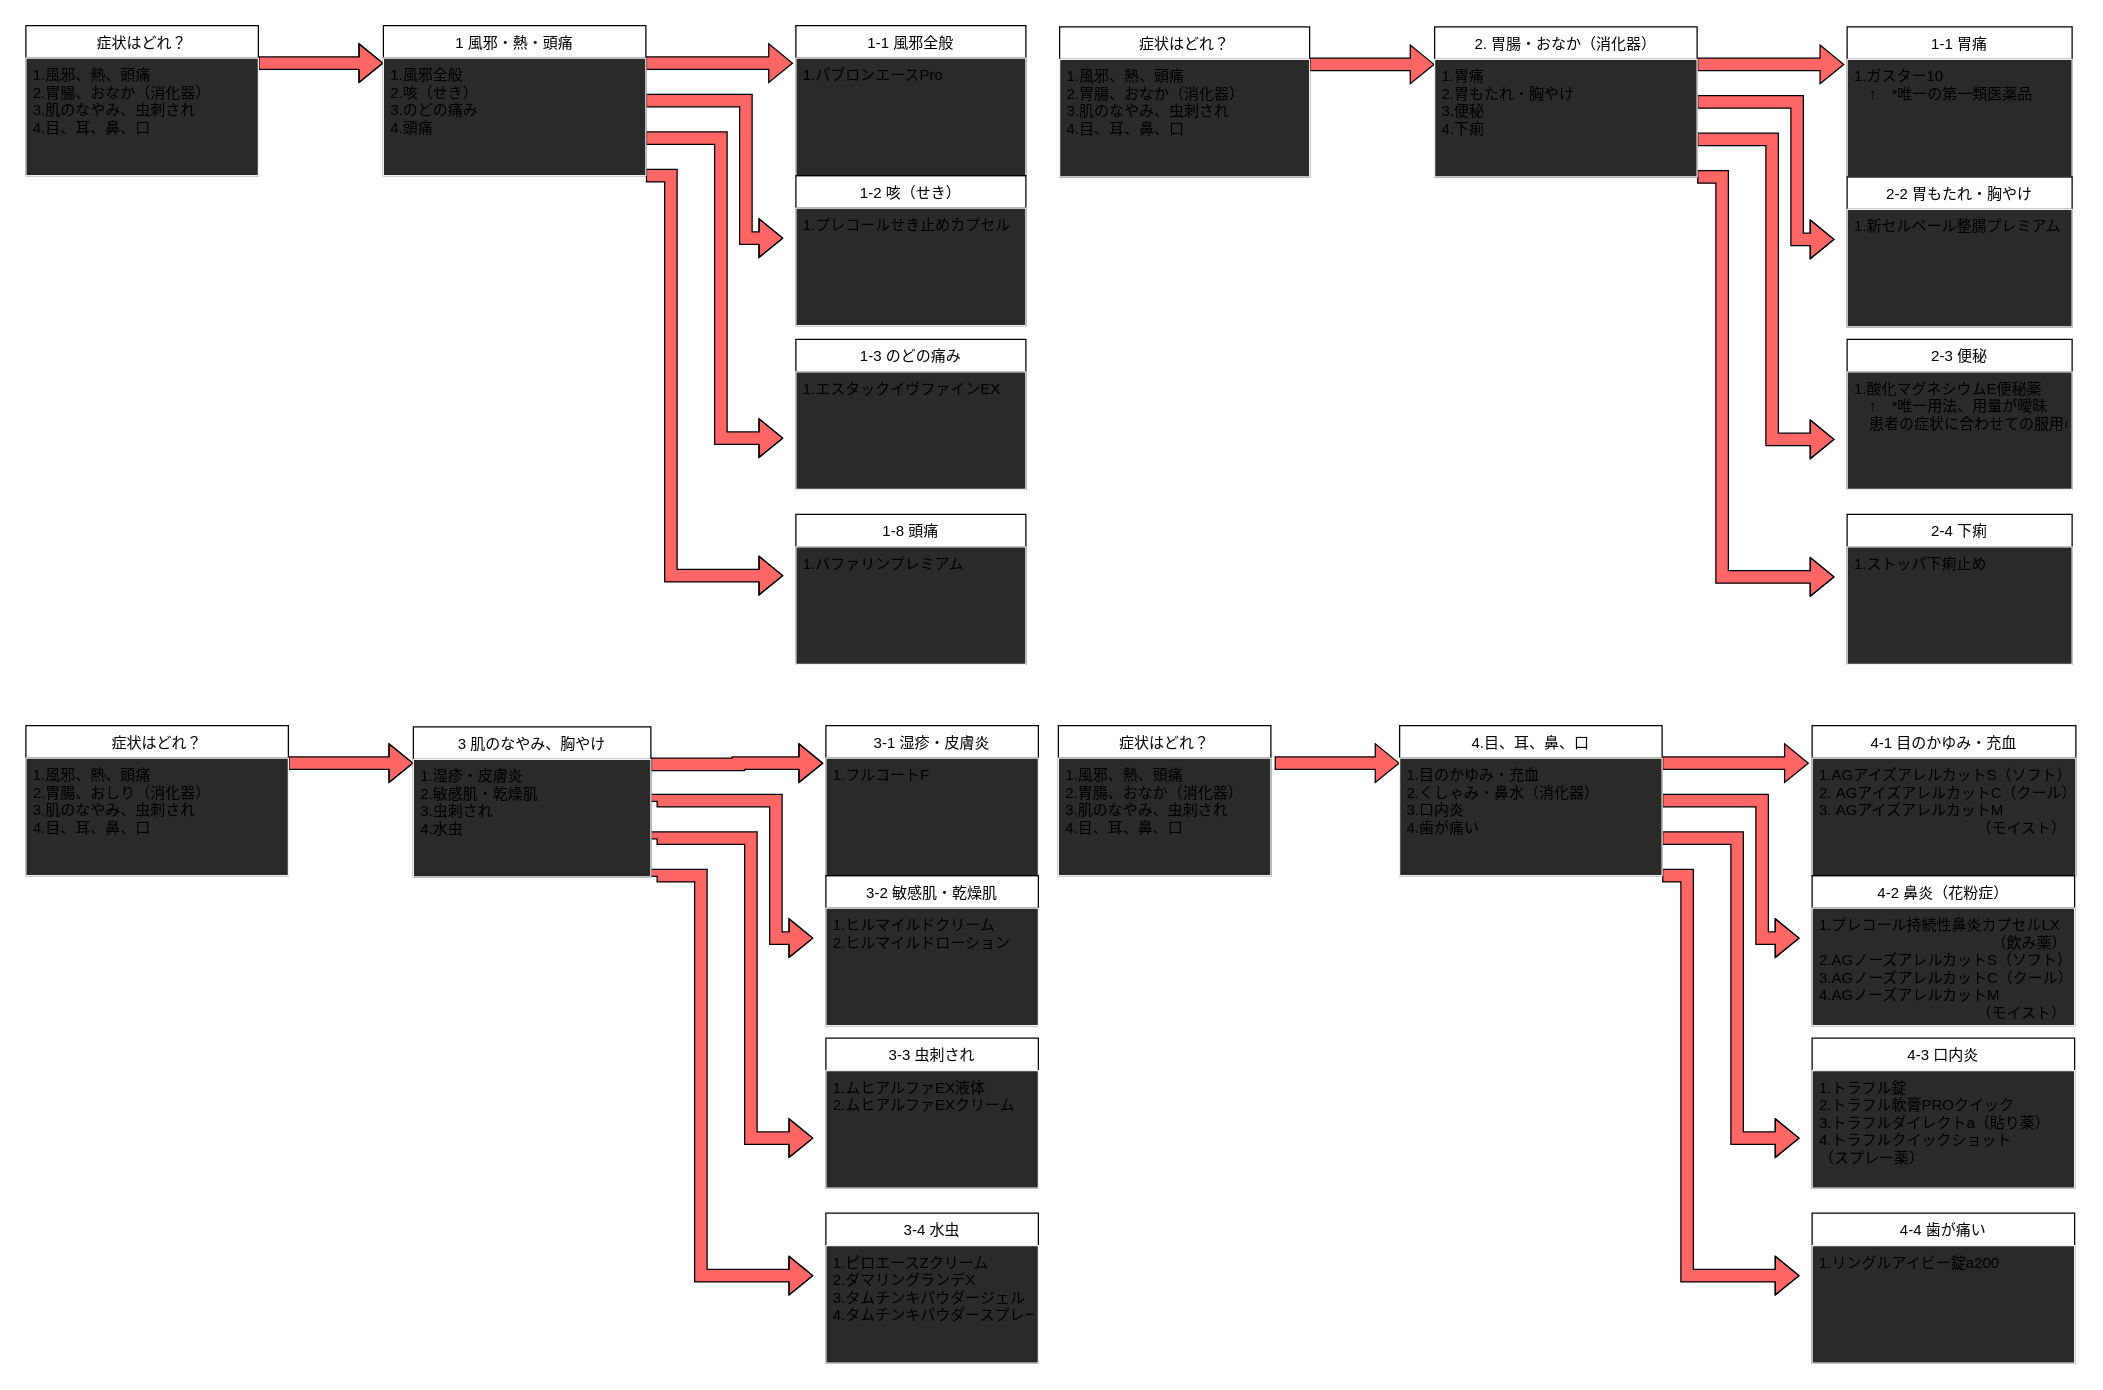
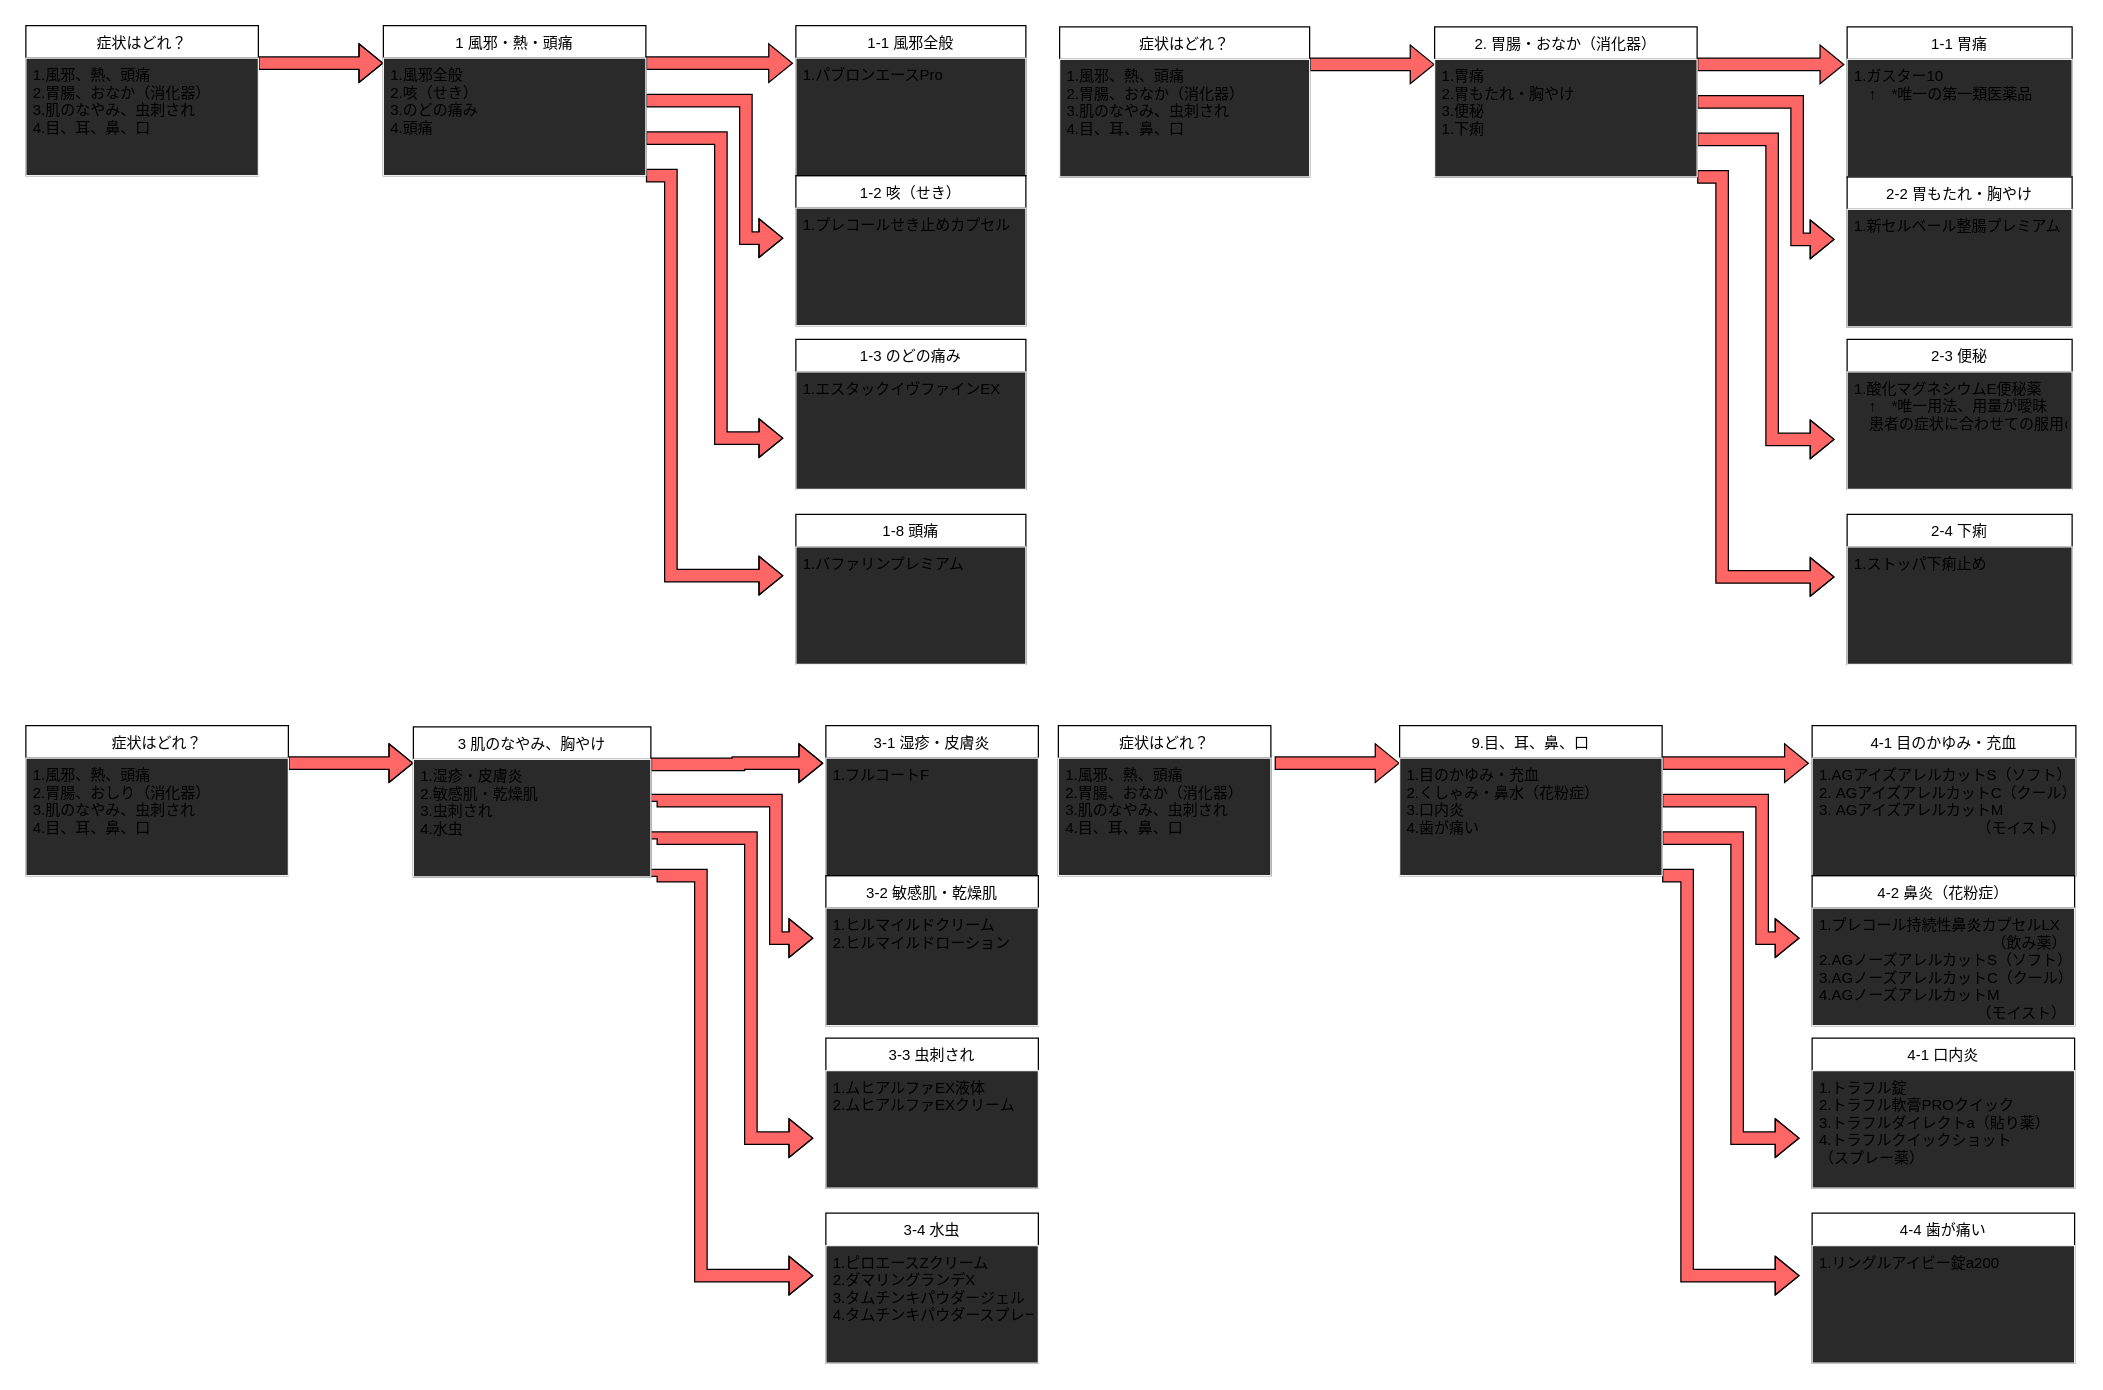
(1463, 76) -> (1463, 76)
(1530, 743) -> (1530, 743)
(1473, 775) -> (1473, 775)
(1943, 1055) -> (1943, 1055)
